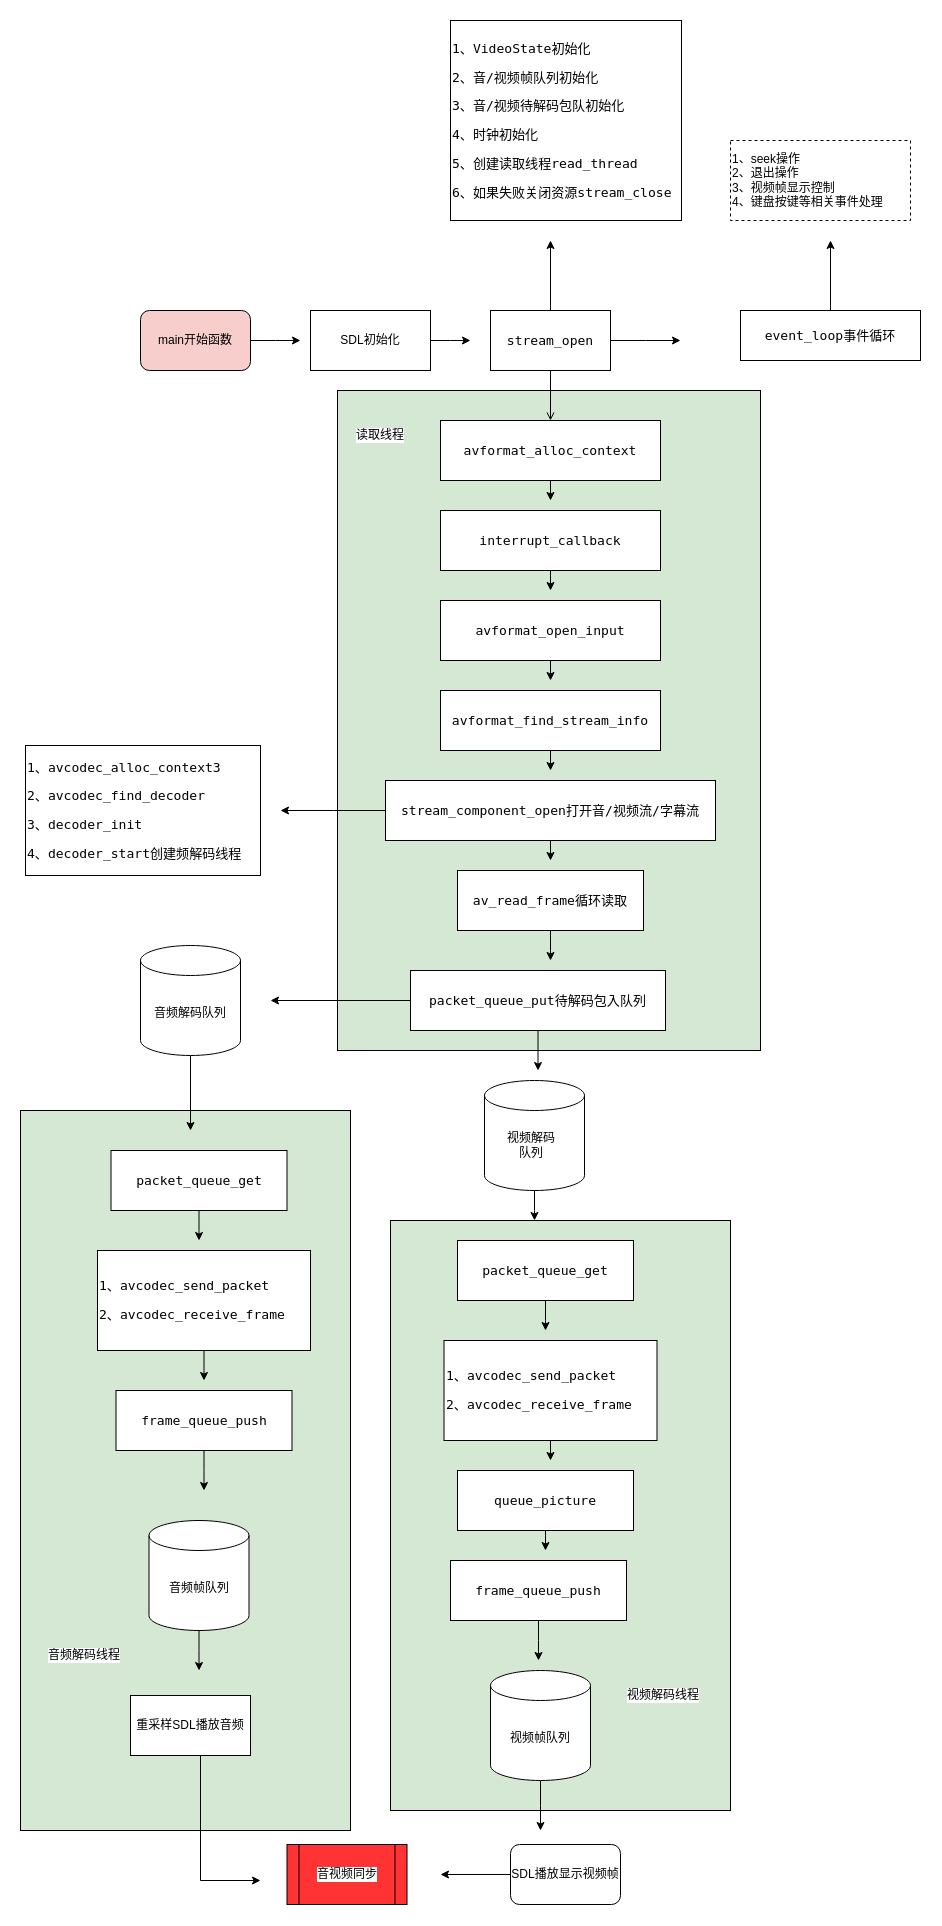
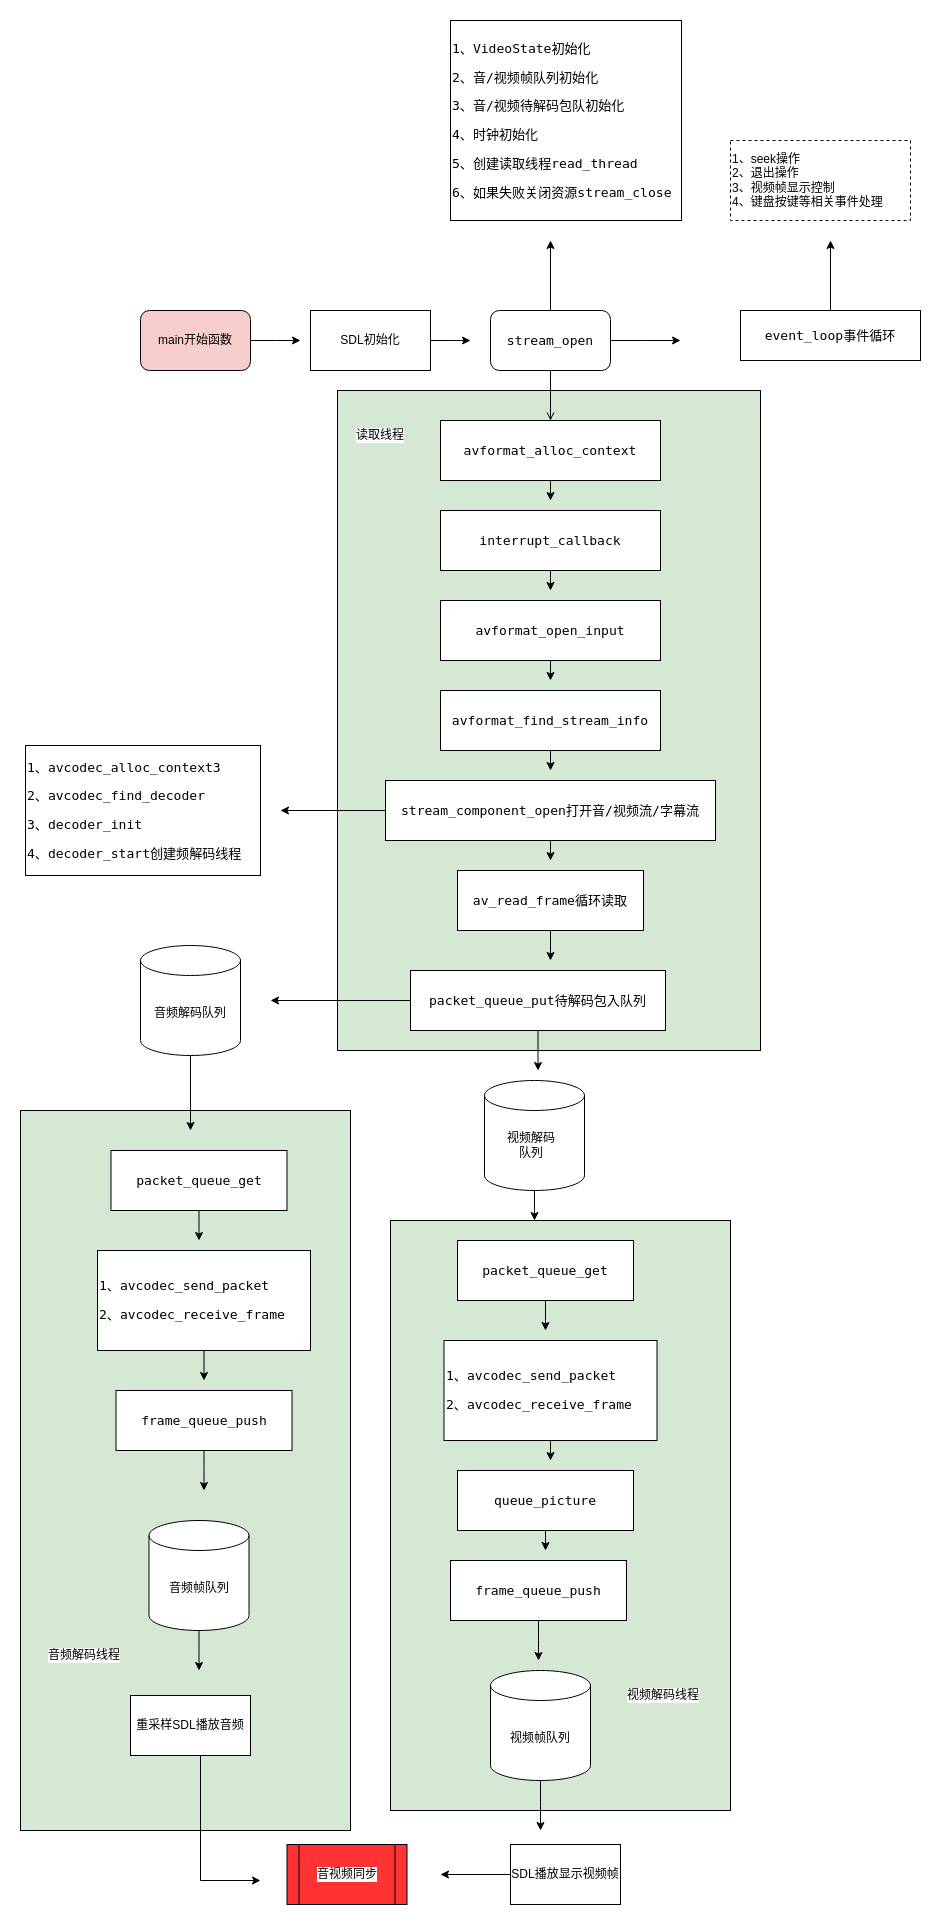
(551, 341) -> (551, 341)
(566, 1875) -> (566, 1875)
